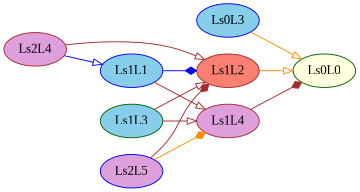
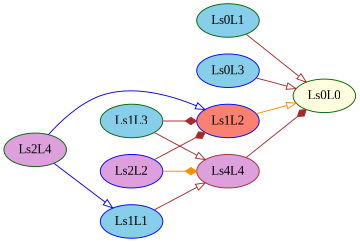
none -> (228, 20)
(132, 42) -> (116, 92)
(272, 43) -> (272, 82)
(35, 49) -> (35, 150)
(174, 71) -> none
(228, 71) -> (228, 121)
(174, 99) -> (174, 121)
(228, 121) -> (228, 171)
(132, 171) -> (132, 171)
